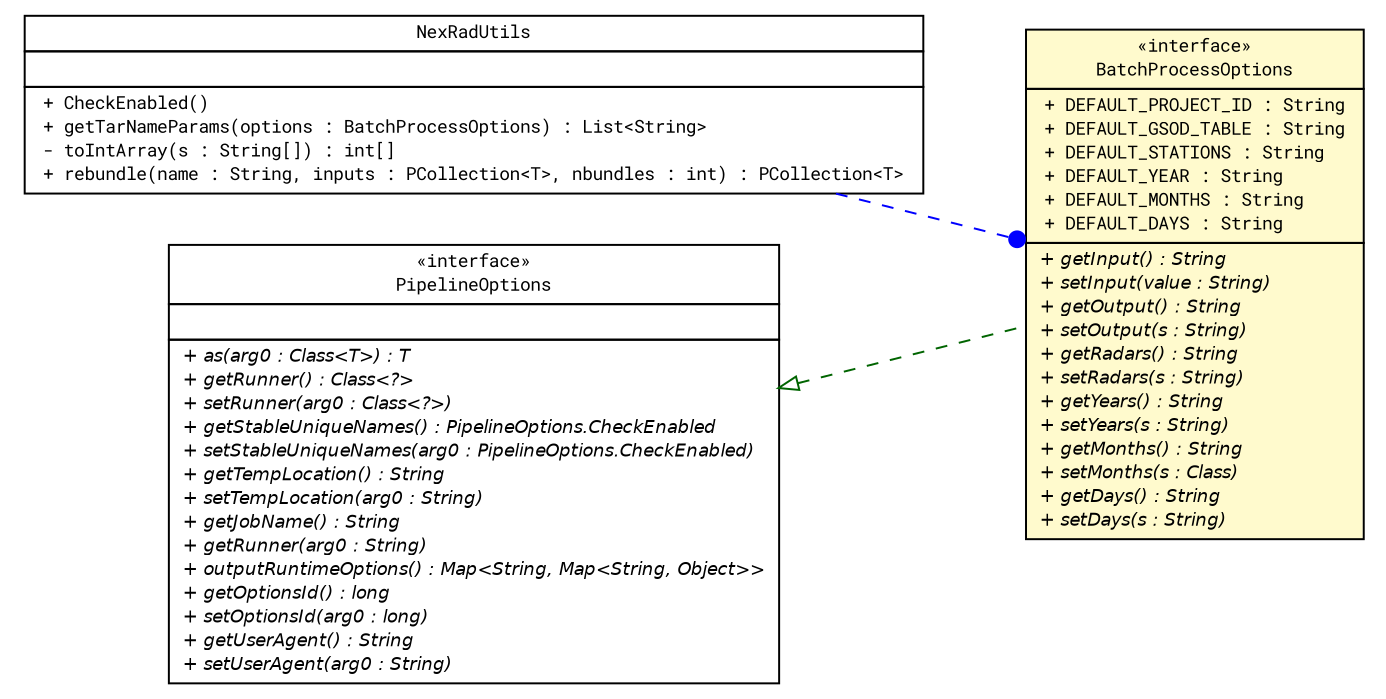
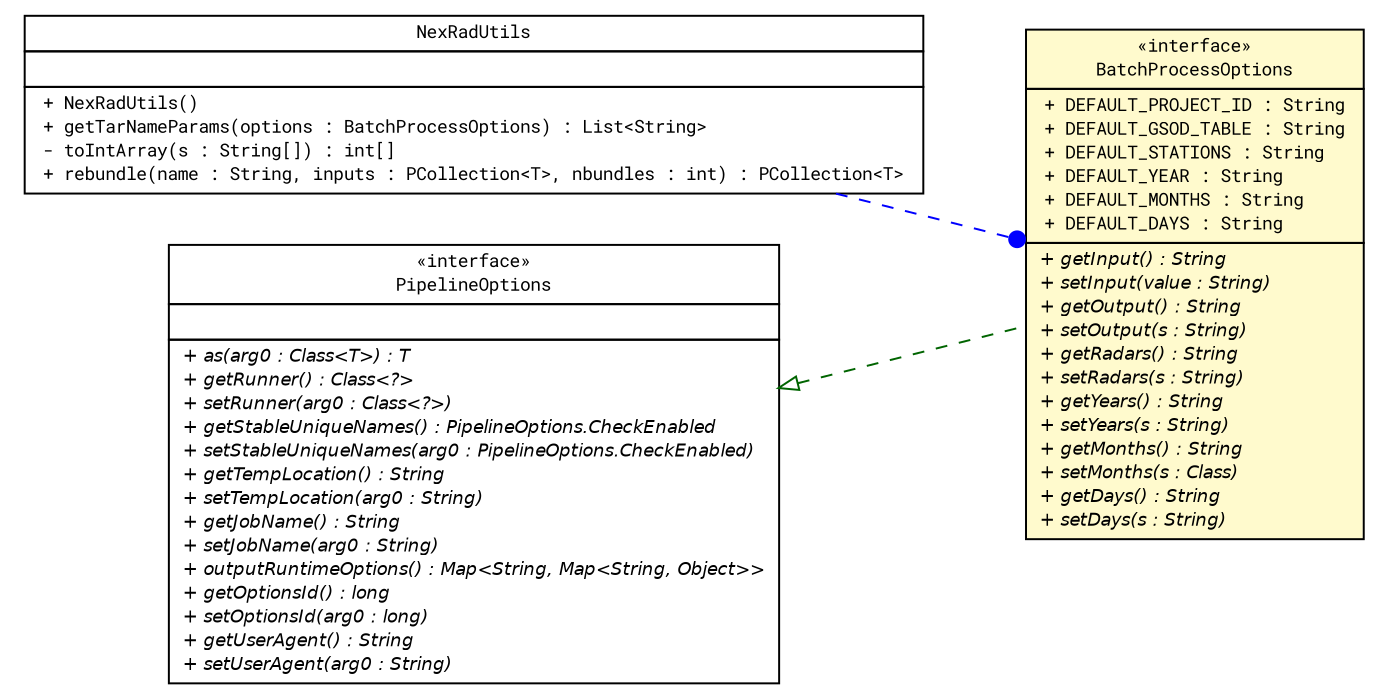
(126, 104) -> (121, 104)
(305, 546) -> (311, 546)
